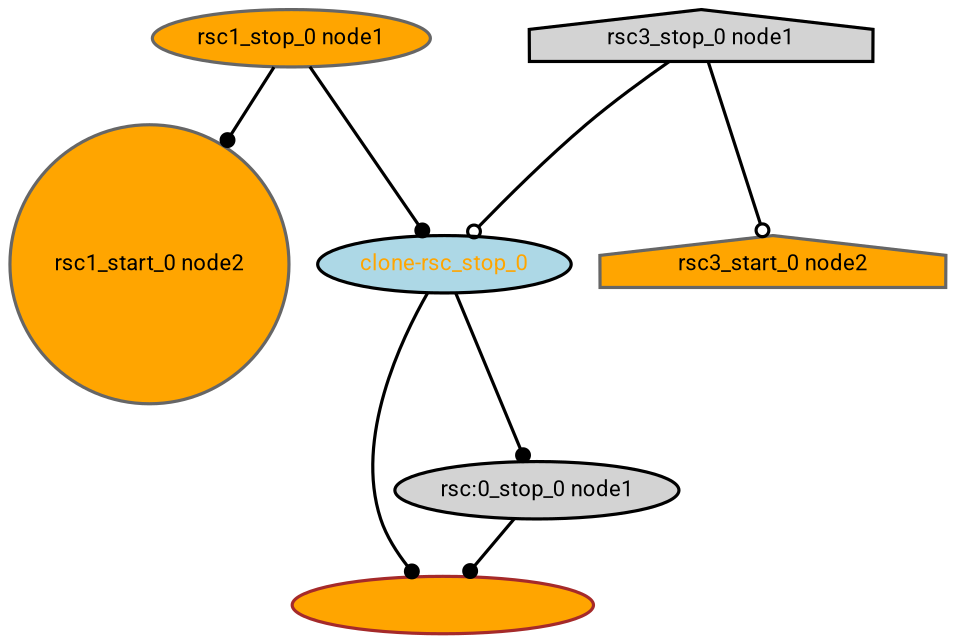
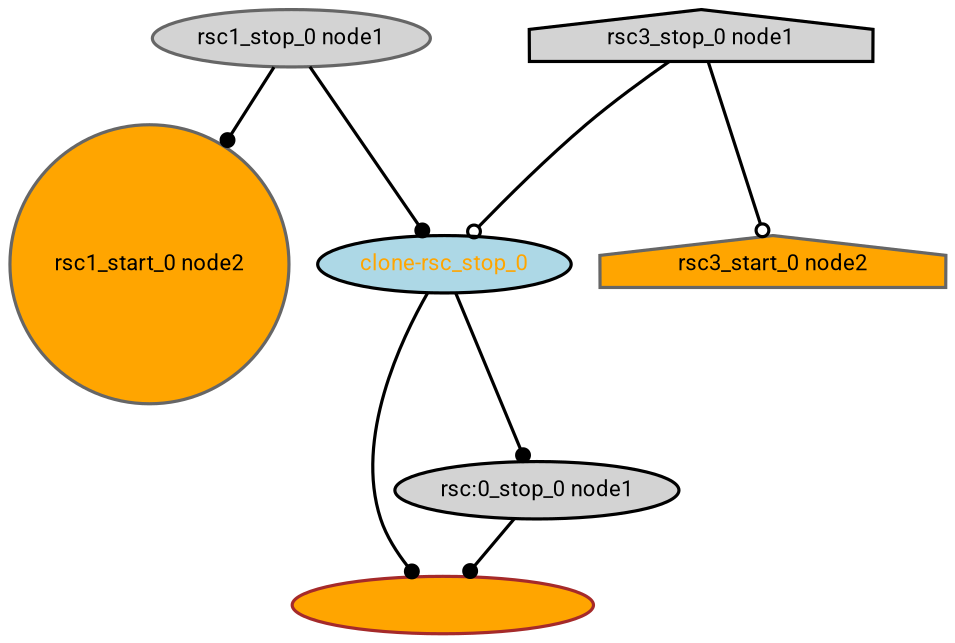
(291, 38) -> (291, 38)
